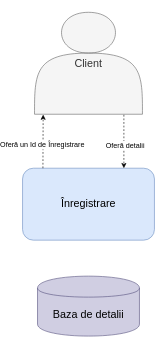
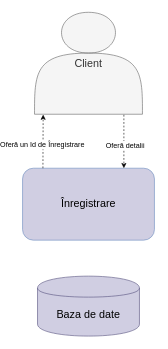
(89, 204) -> (89, 204)
(89, 315) -> (89, 315)
